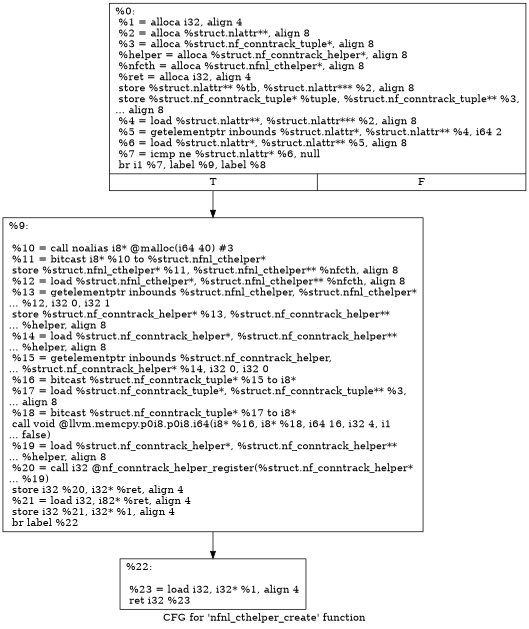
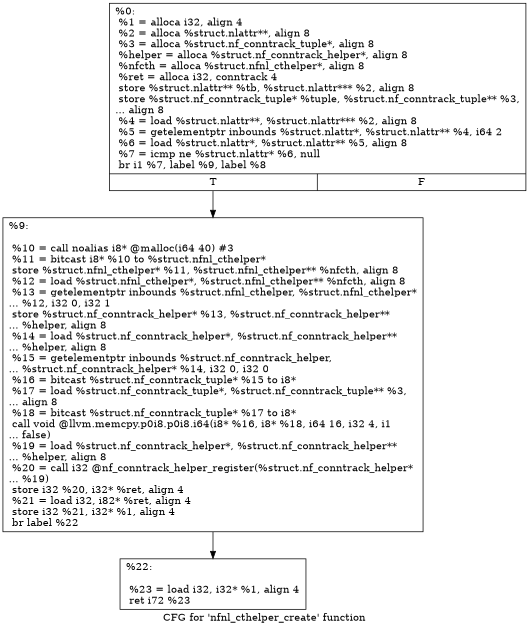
(184, 77) -> (197, 77)
(158, 601) -> (158, 601)
